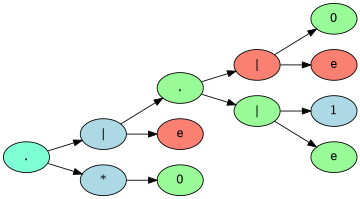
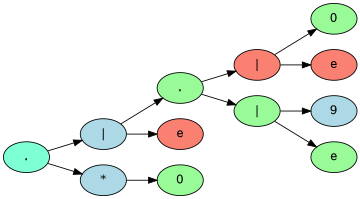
(334, 111) -> (334, 111)
